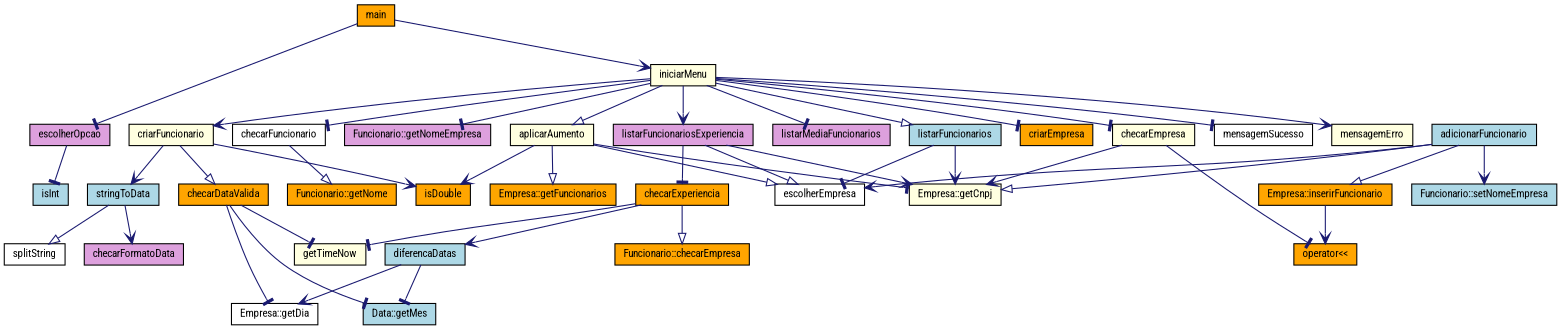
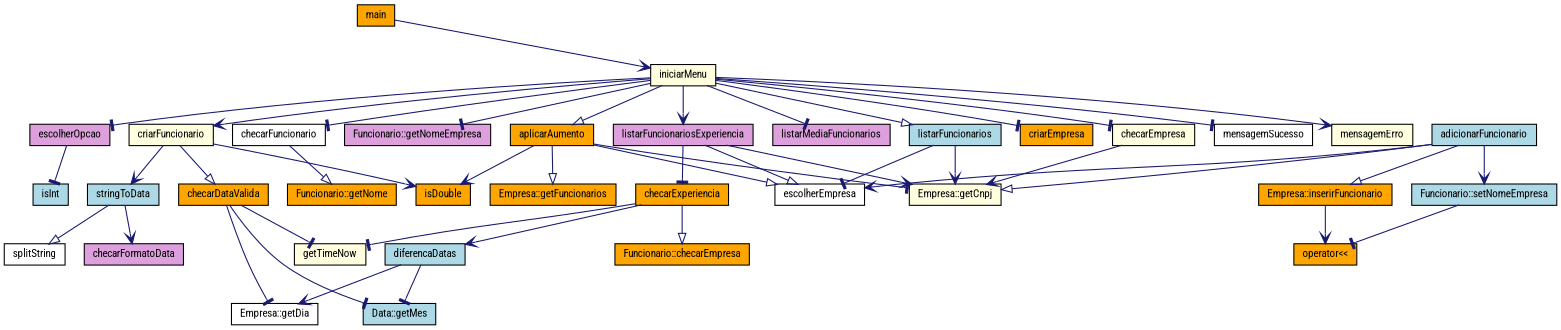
(228, 73) -> (382, 96)
(552, 135) -> (552, 135)
(1235, 195) -> (1407, 224)
